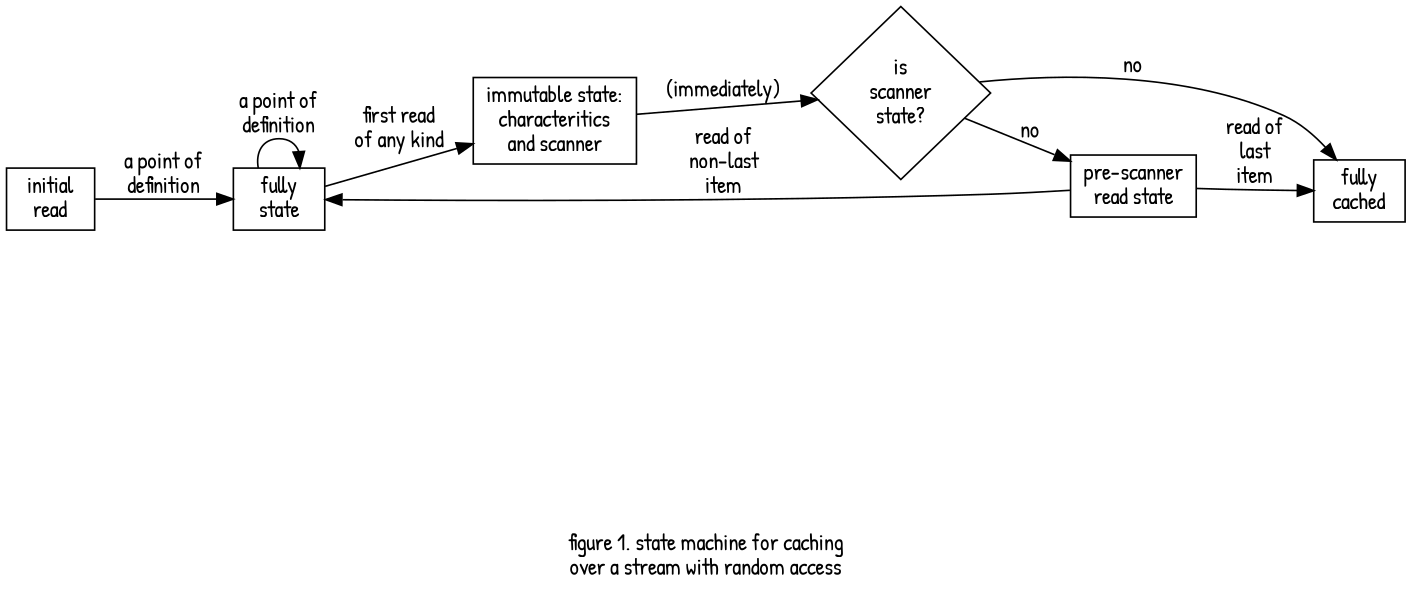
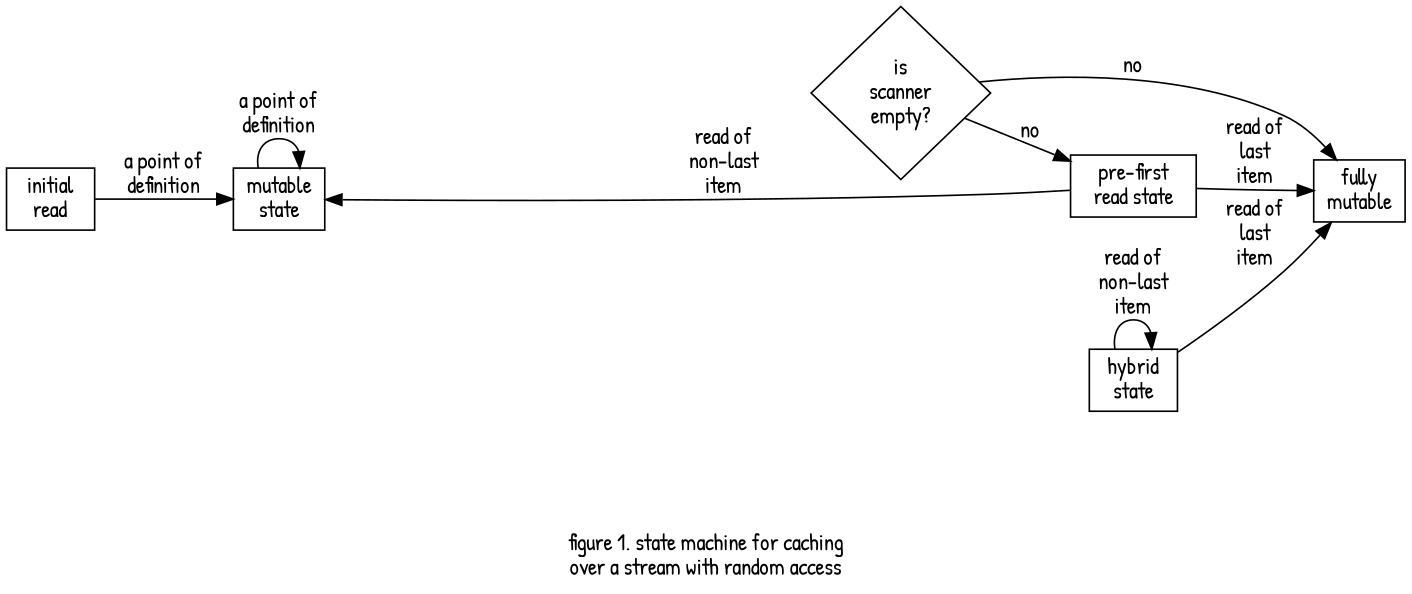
(901, 93) -> (901, 93)
(555, 121) -> none
(1133, 186) -> (1133, 186)
(1359, 191) -> (1359, 191)
(279, 199) -> (279, 199)
none -> (1133, 380)
